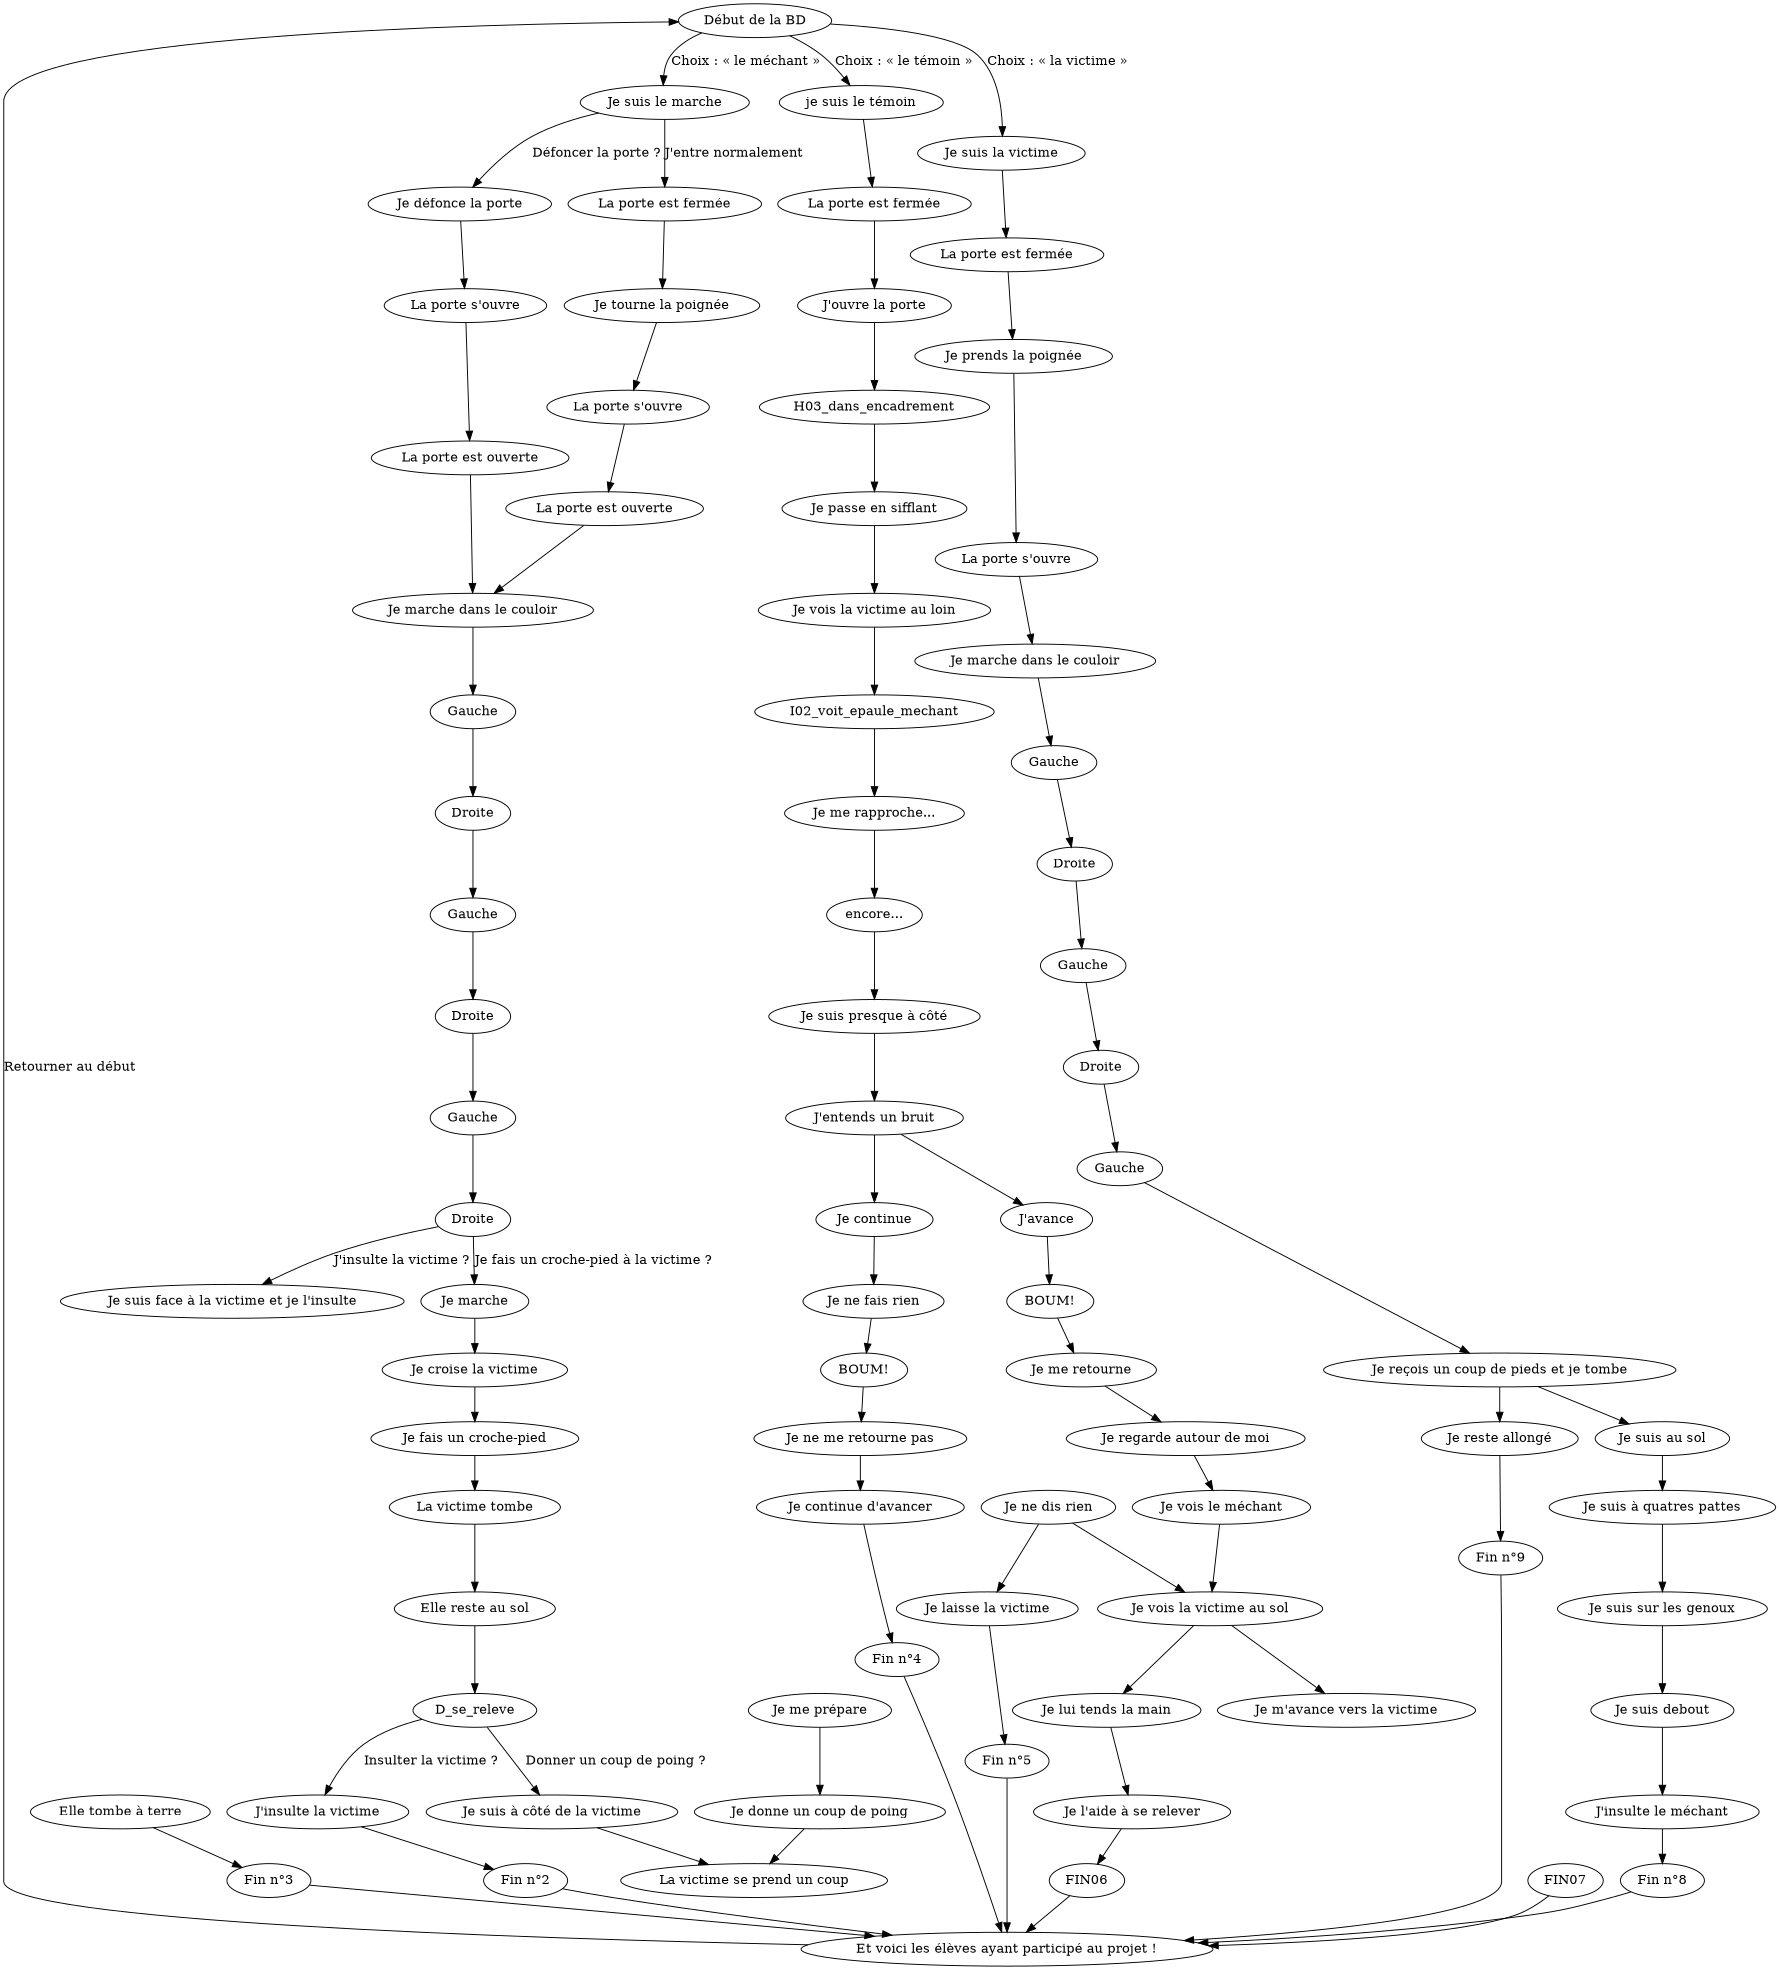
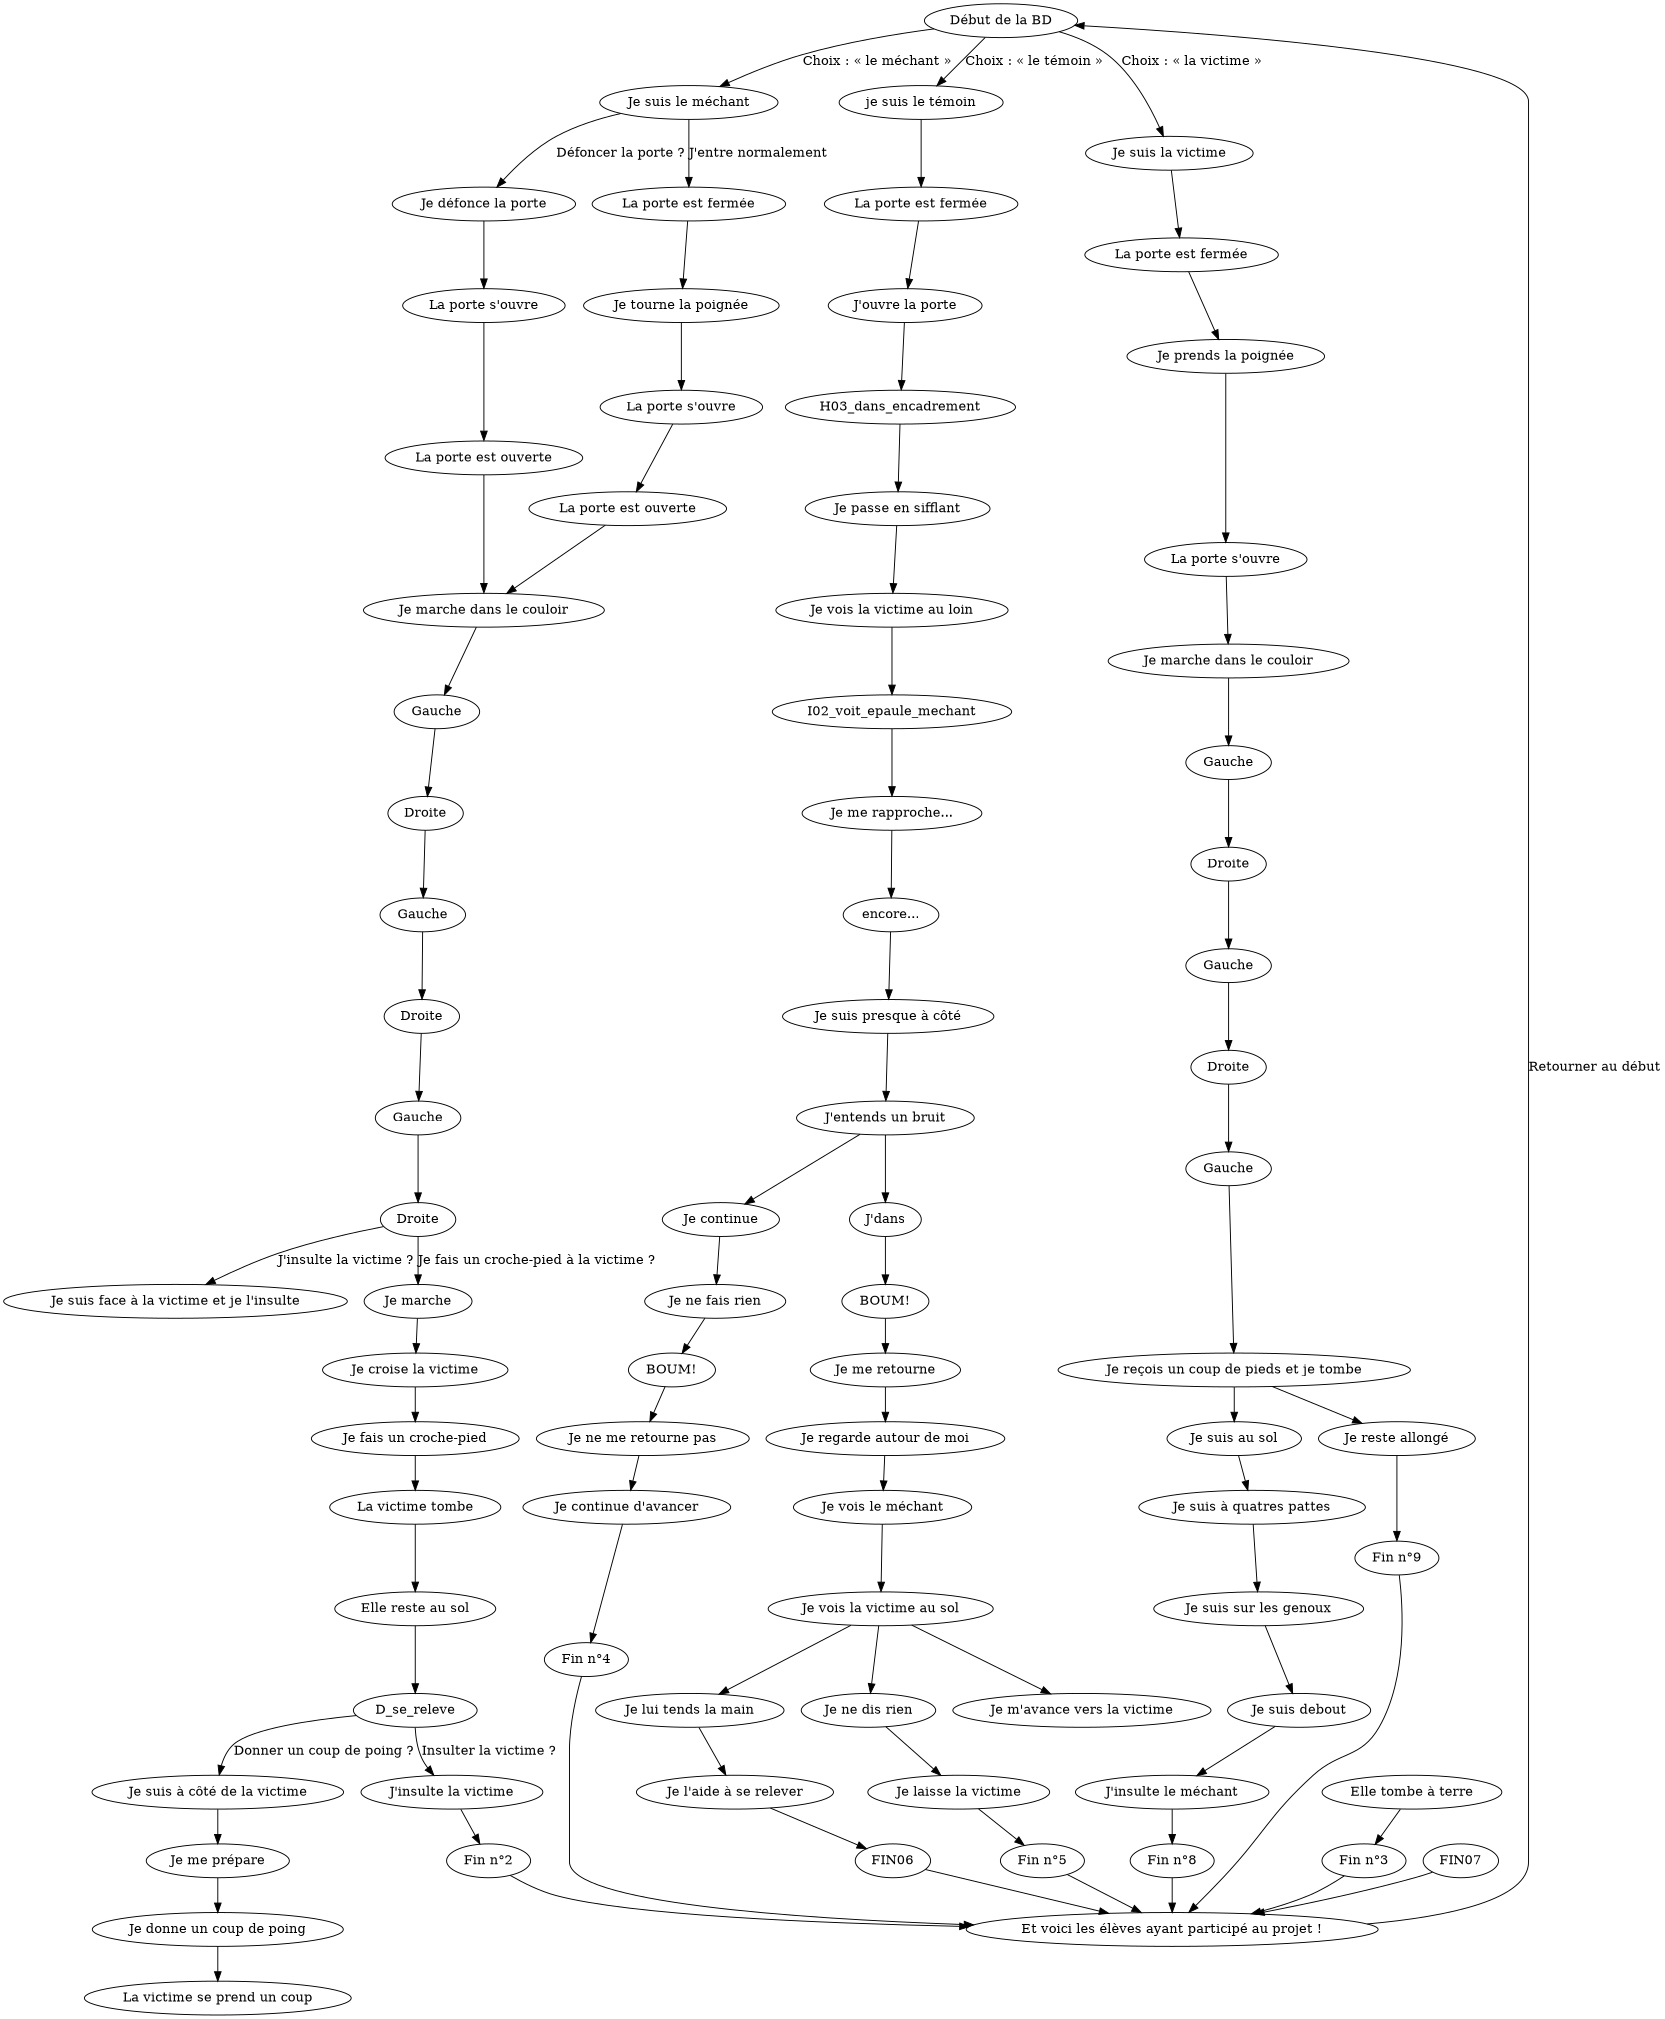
(665, 102) -> (689, 102)
(1047, 1220) -> (885, 1220)
(1125, 1555) -> (875, 1655)
(648, 1845) -> (218, 1822)
